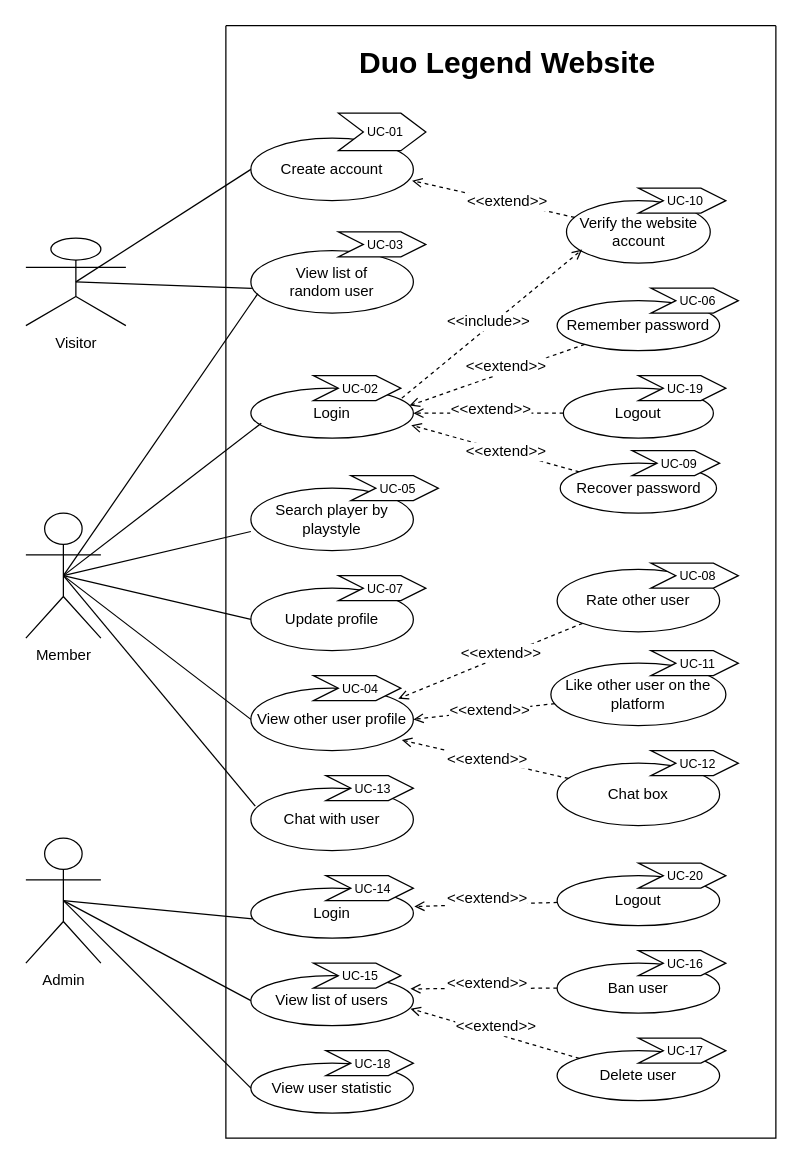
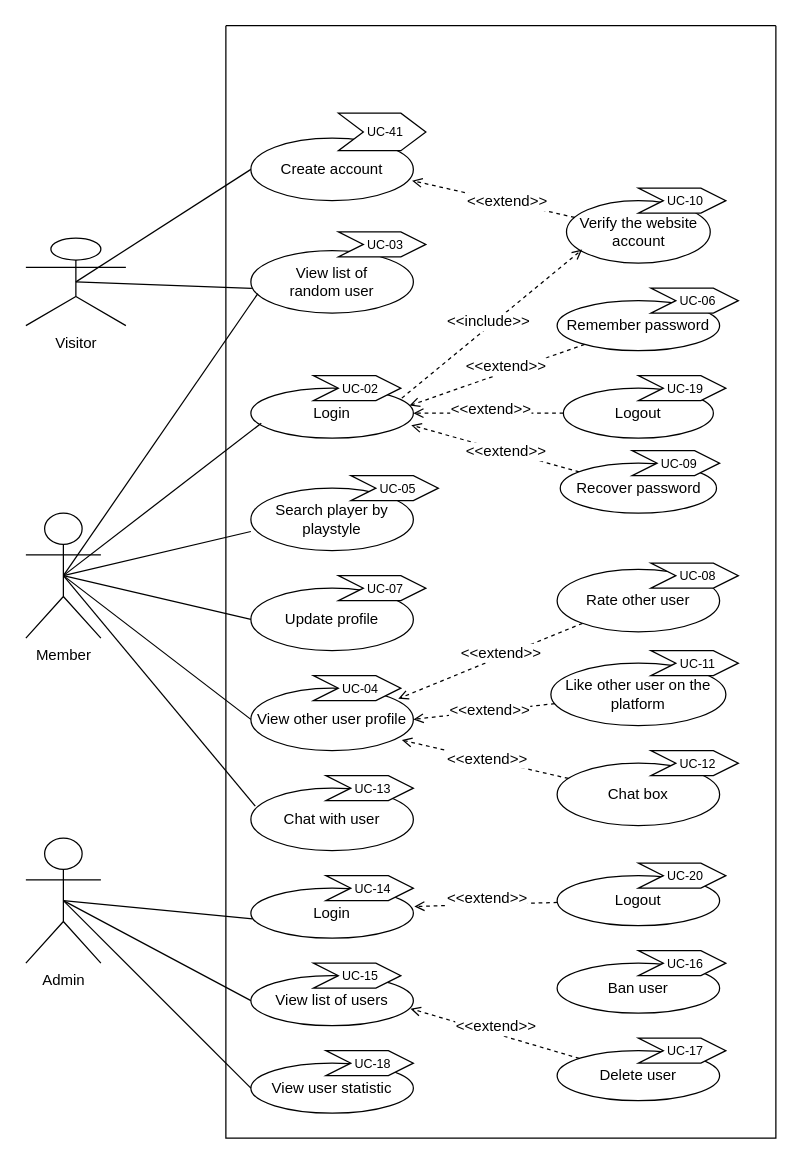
(507, 63) -> none
(382, 132) -> (382, 132)
(493, 988) -> none
